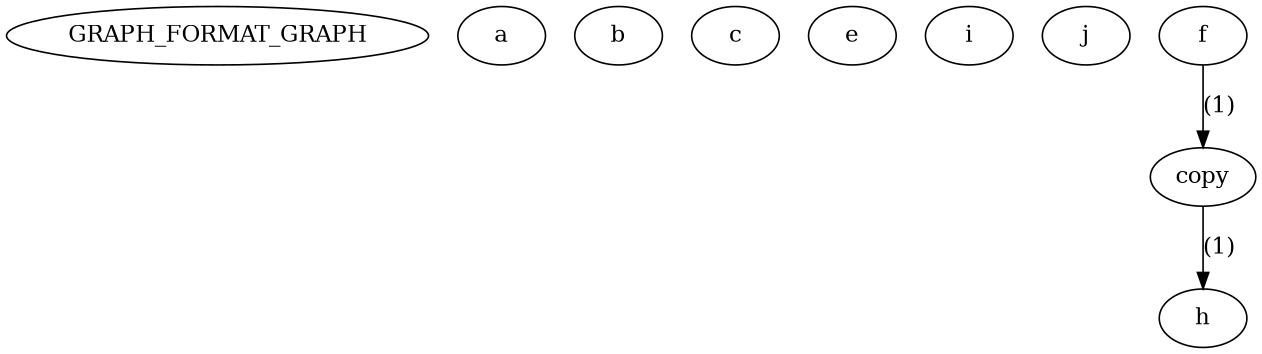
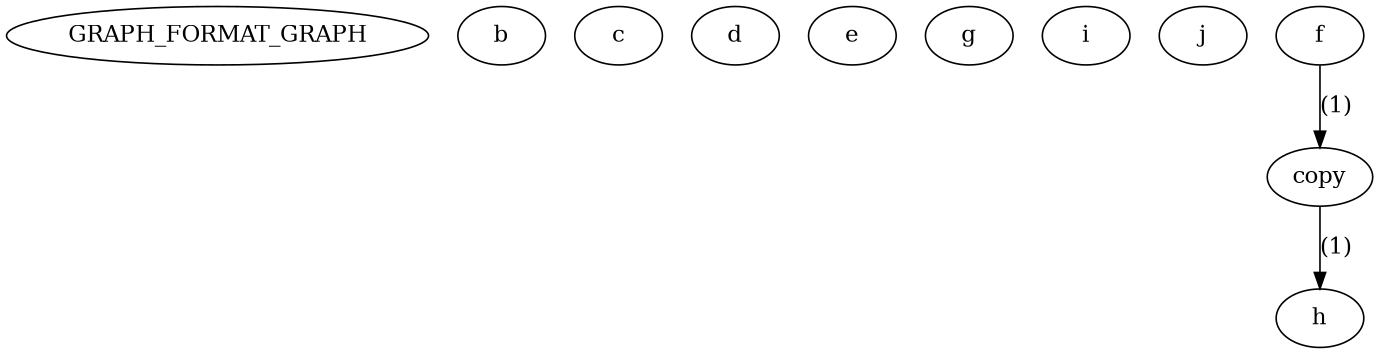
(502, 36) -> none
none -> (735, 36)
none -> (969, 36)
